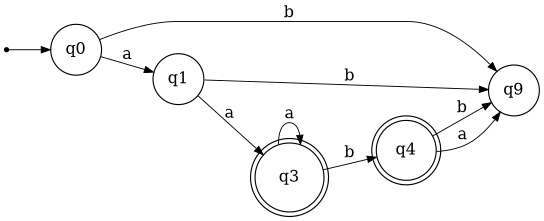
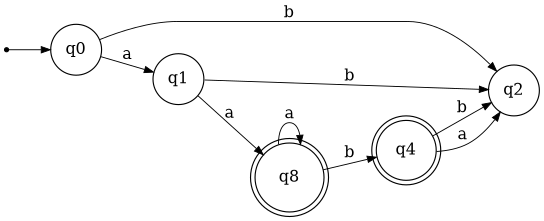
(514, 90) -> (514, 90)
(290, 177) -> (290, 177)
